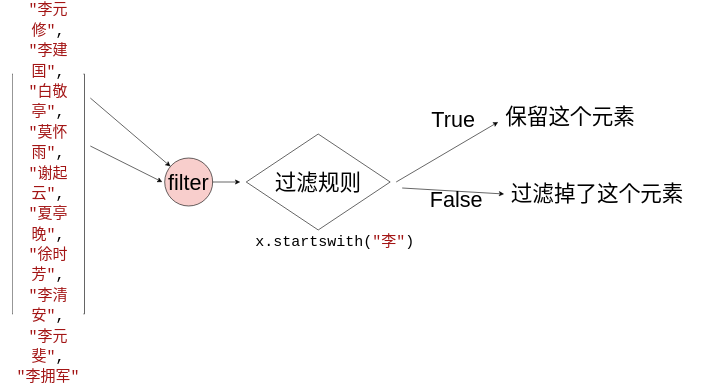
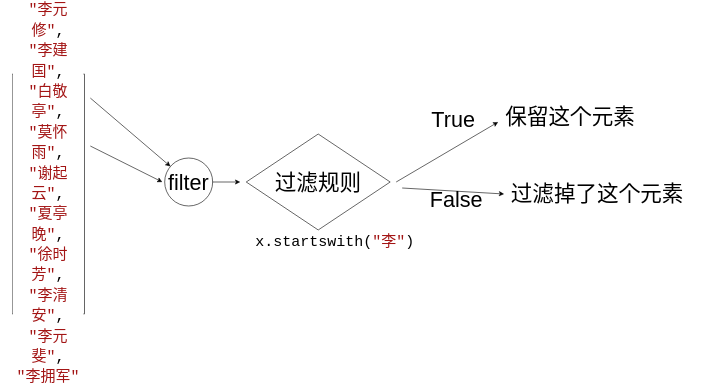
(189, 182) -> (189, 182)
